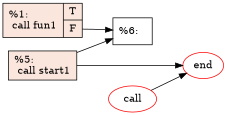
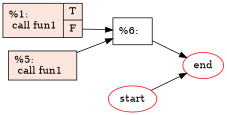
(126, 66) -> (166, 48)
(43, 71) -> (39, 71)
(133, 99) -> (133, 99)
